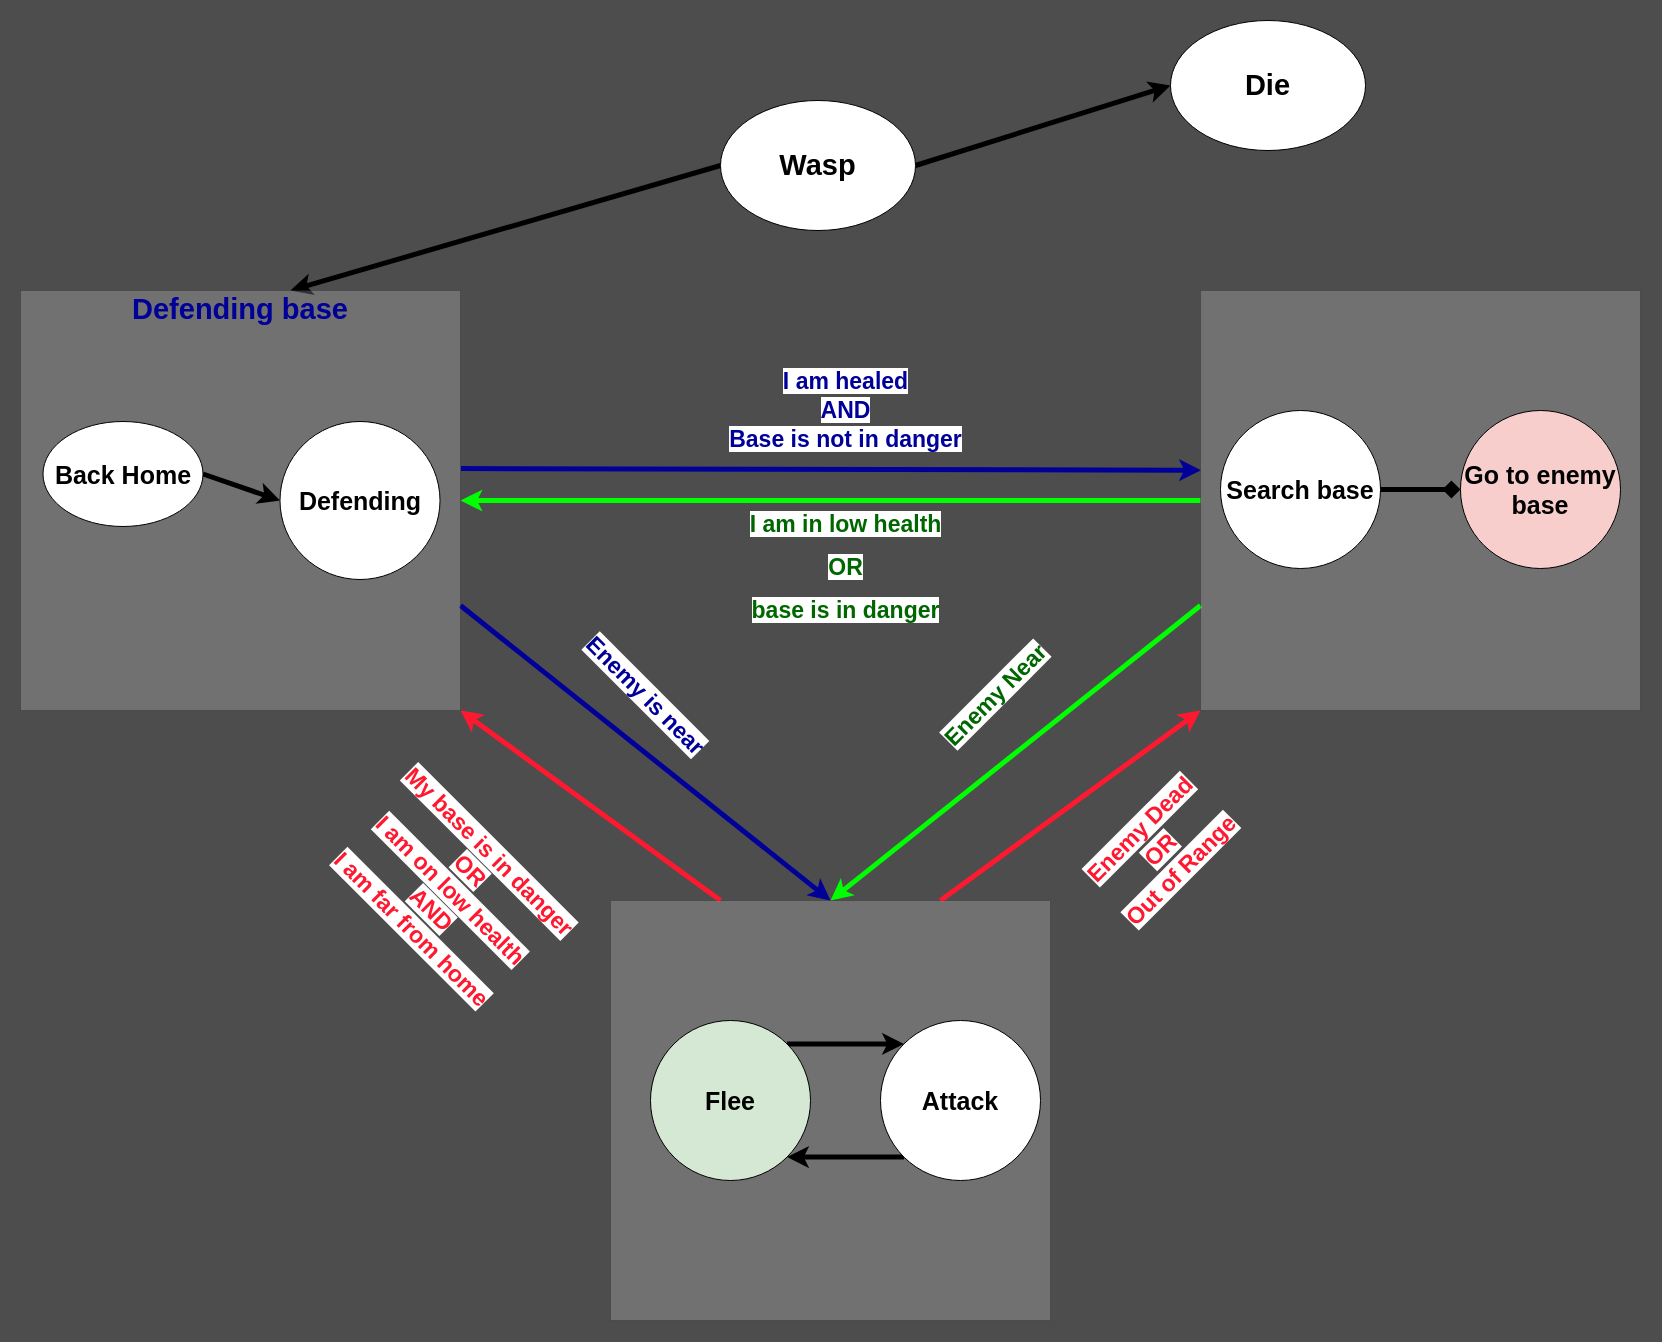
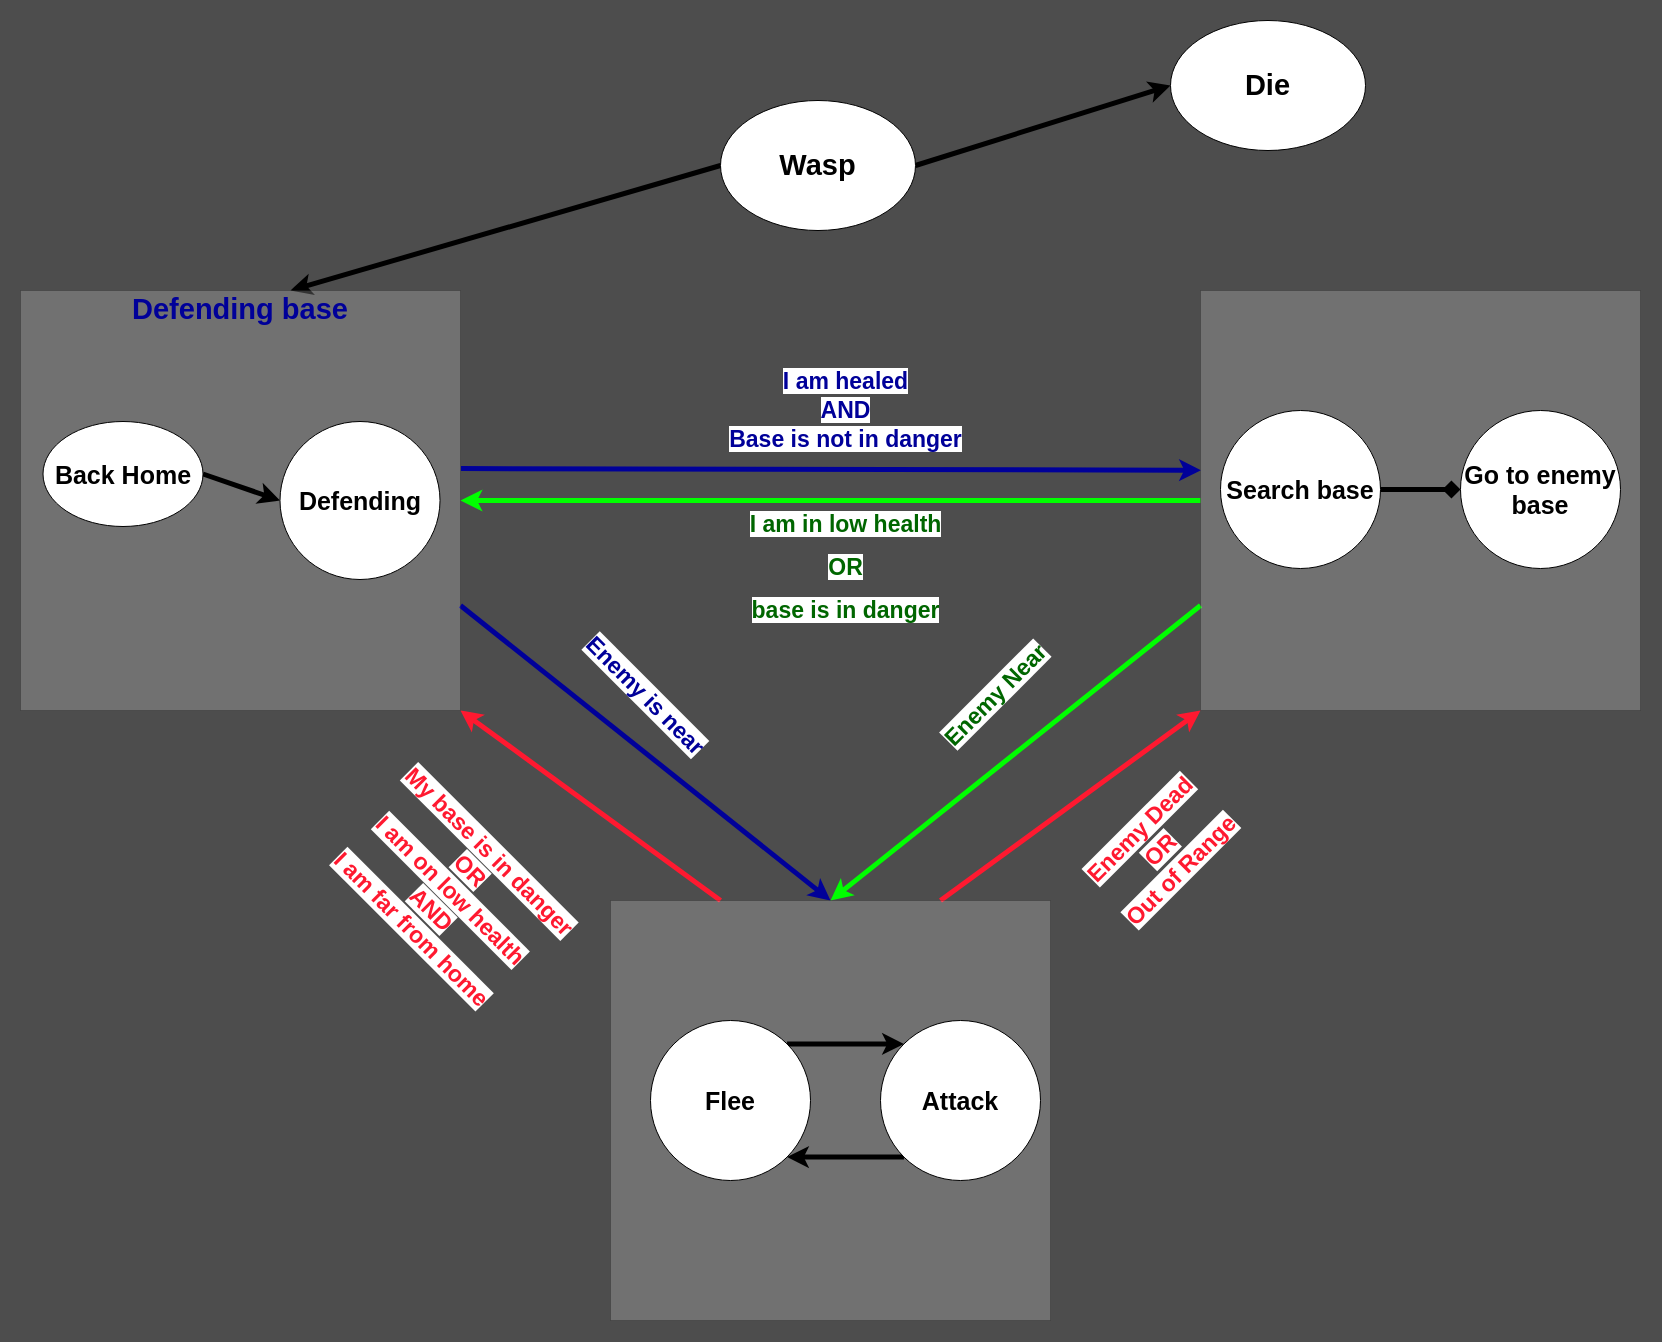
(1541, 490) -> (1541, 490)
(731, 1101) -> (731, 1101)
